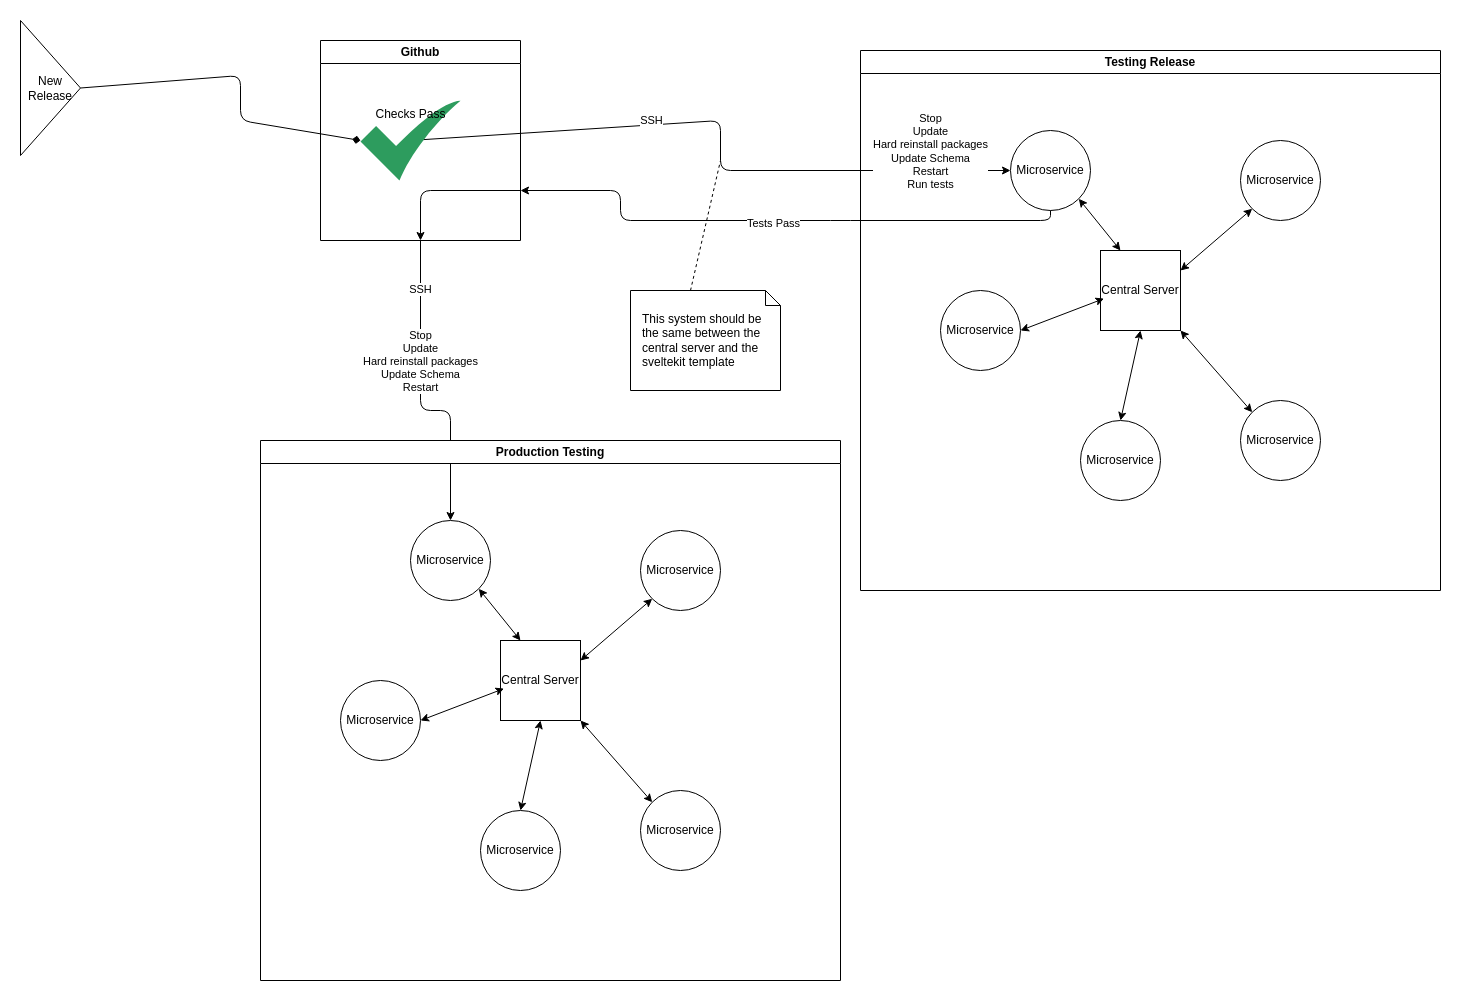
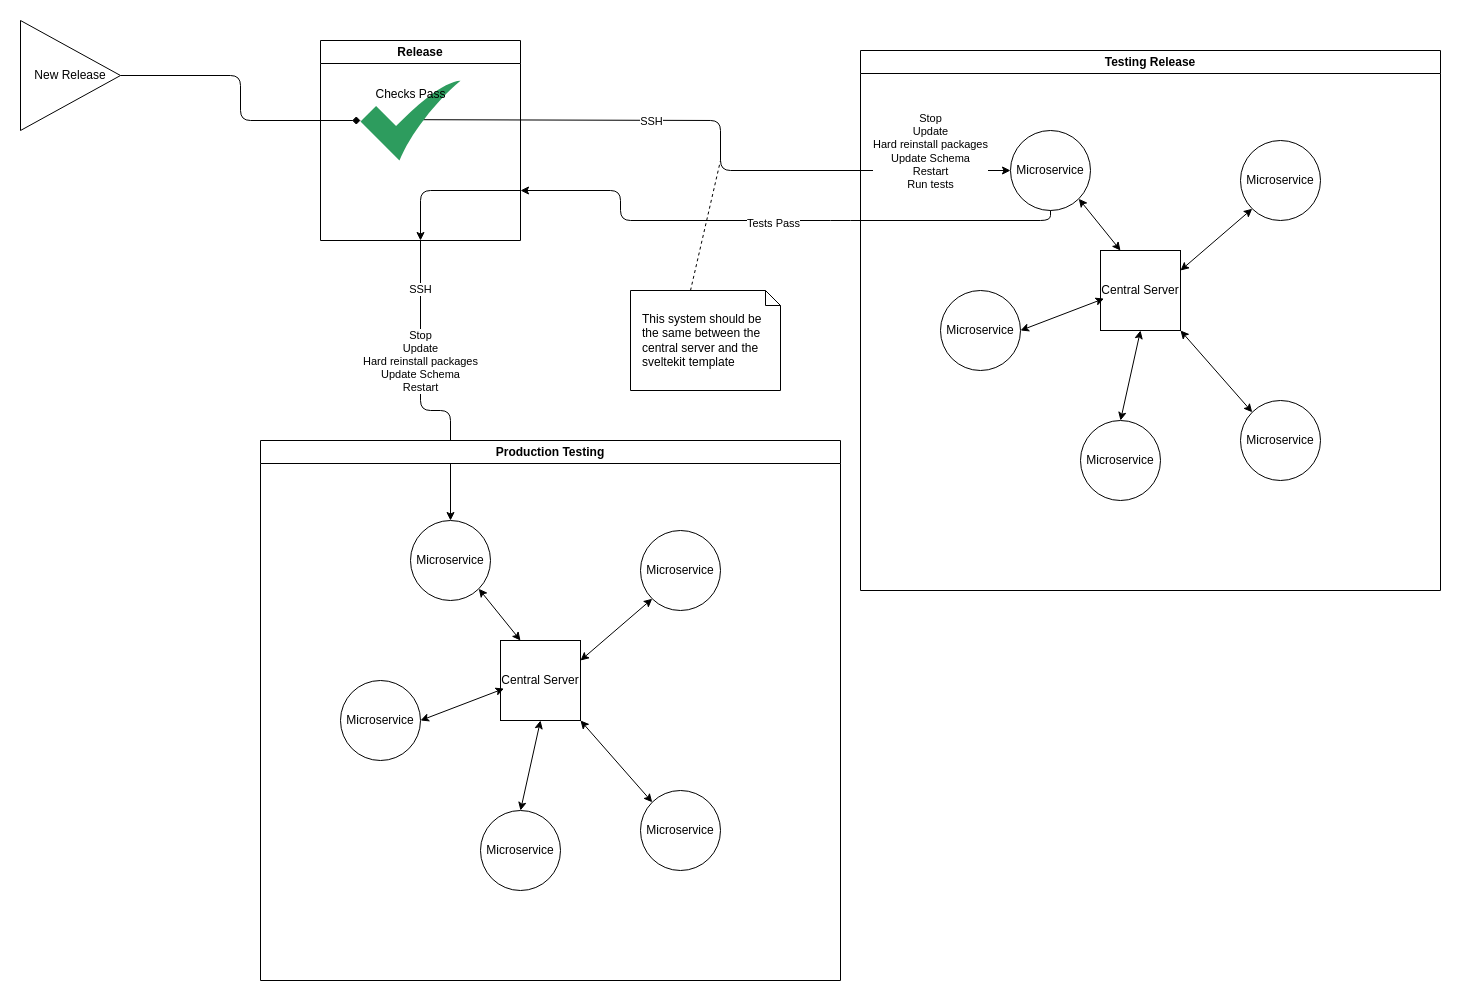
(421, 53) -> (421, 53)
(51, 88) -> (71, 76)
(411, 141) -> (411, 121)
